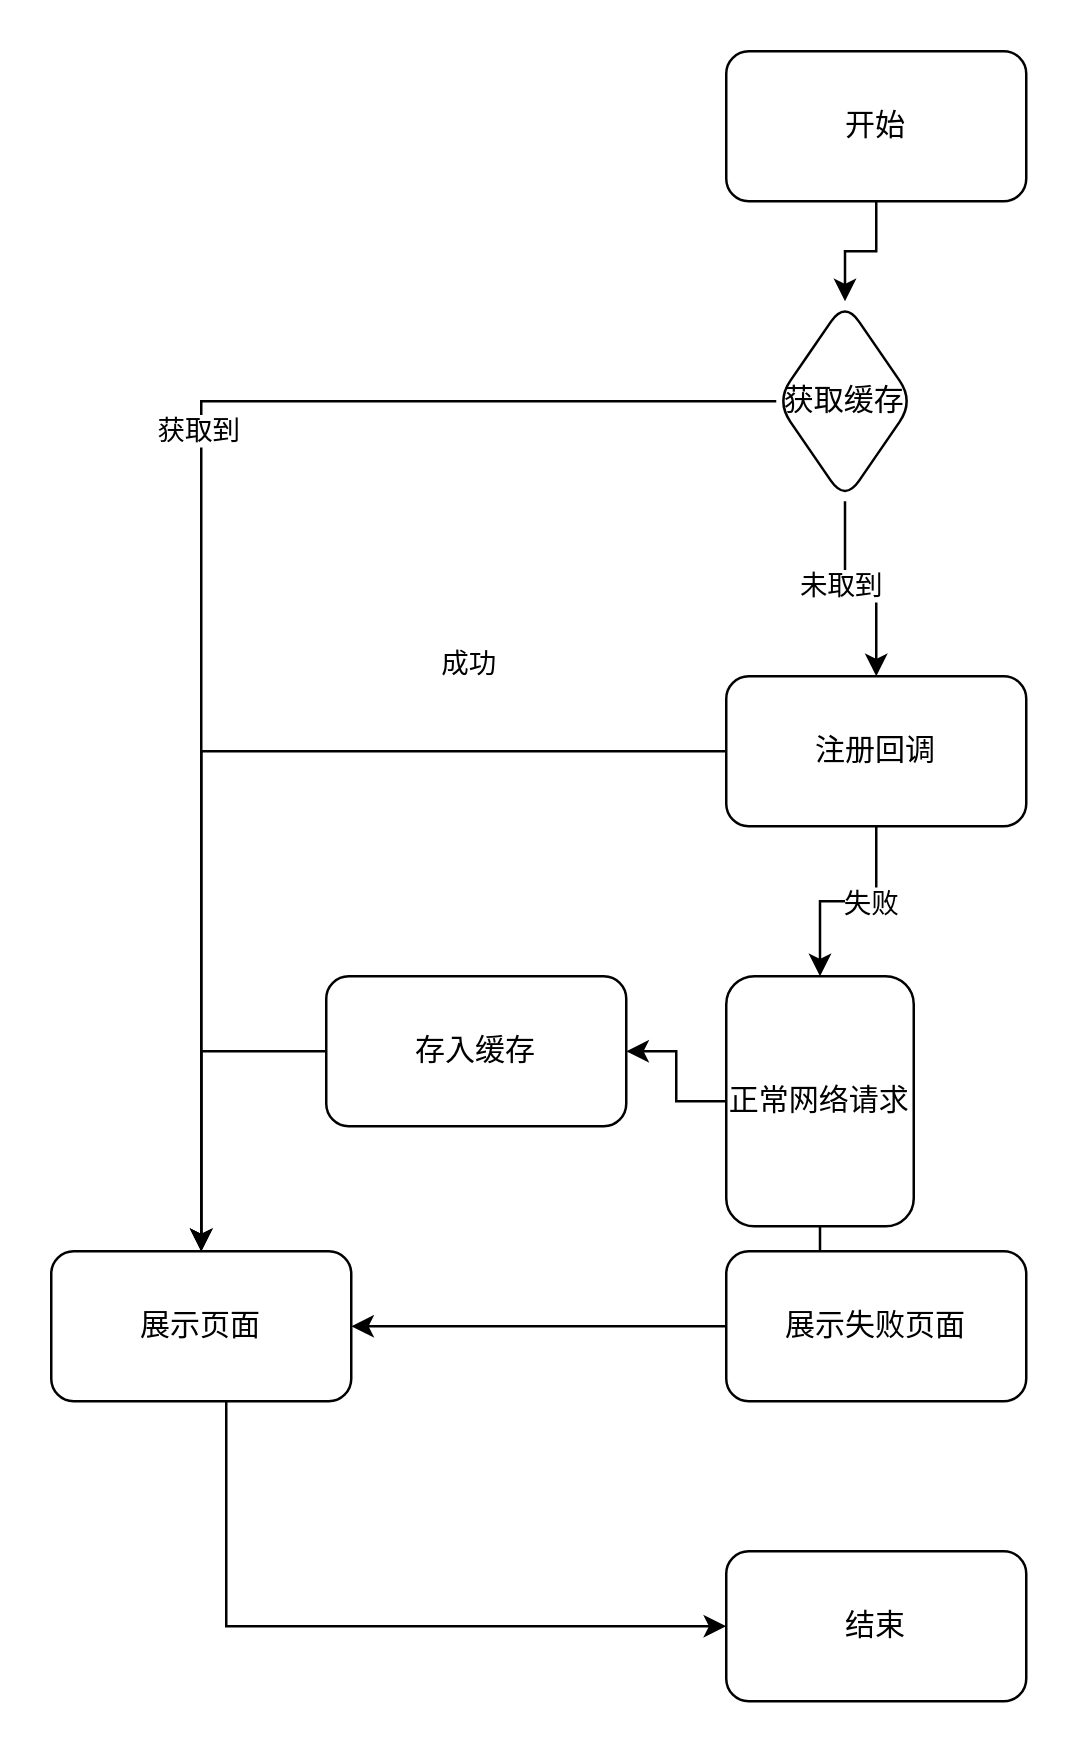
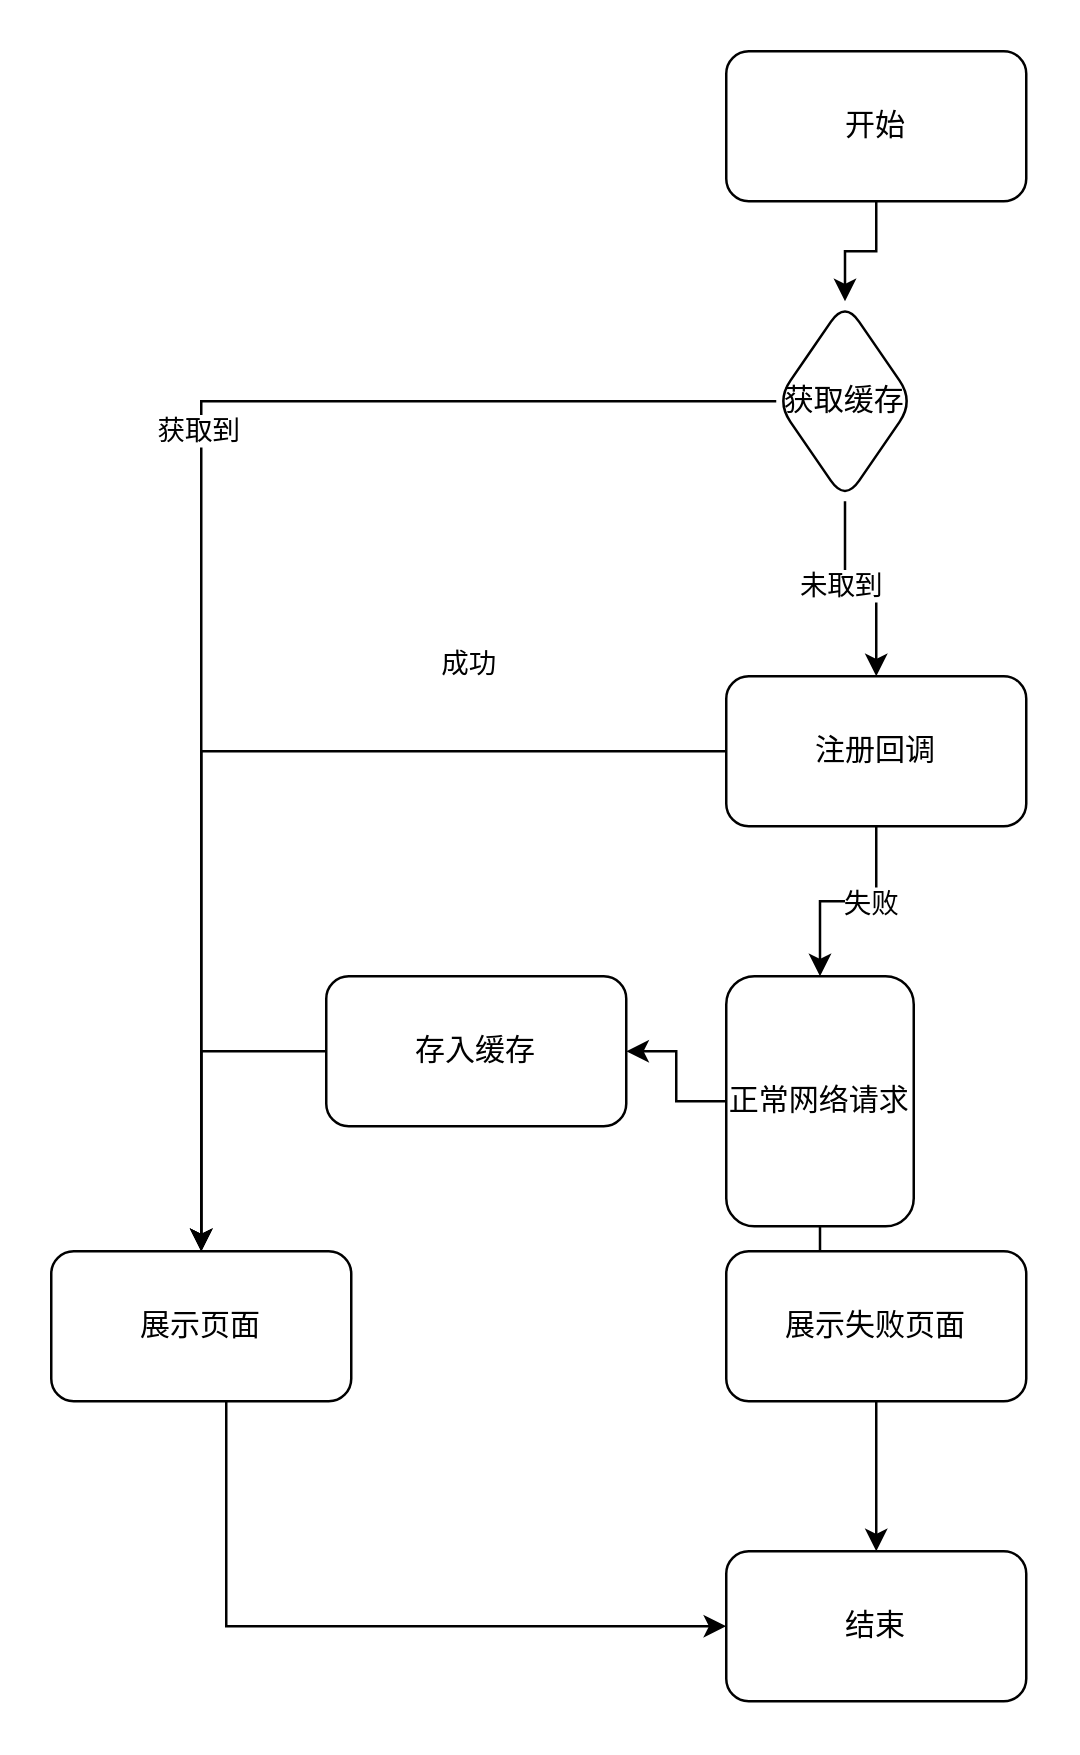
(547, 1326) -> (876, 1468)
